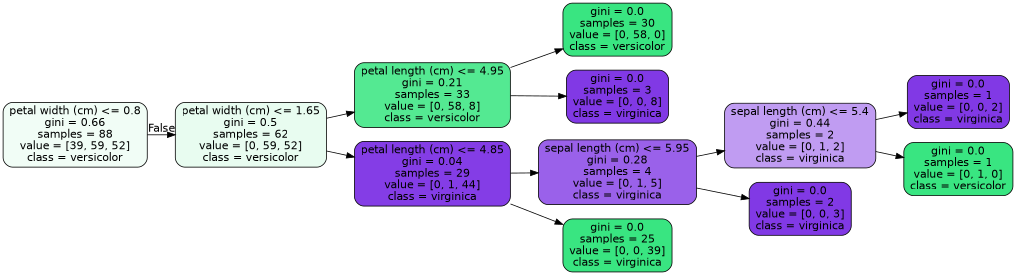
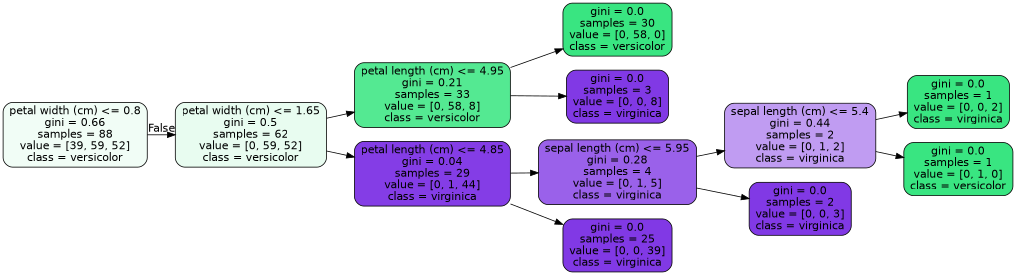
(958, 102) -> (958, 102)
(617, 245) -> (617, 245)
